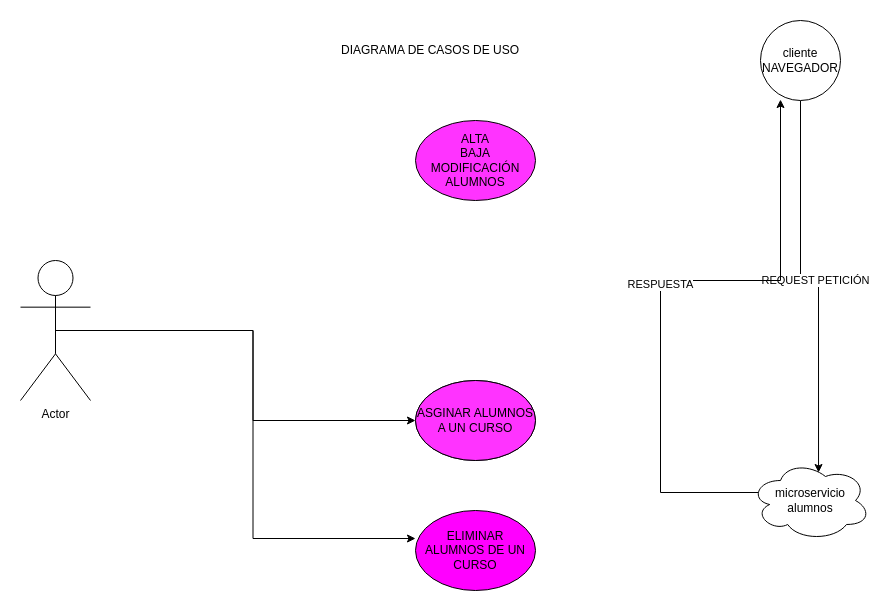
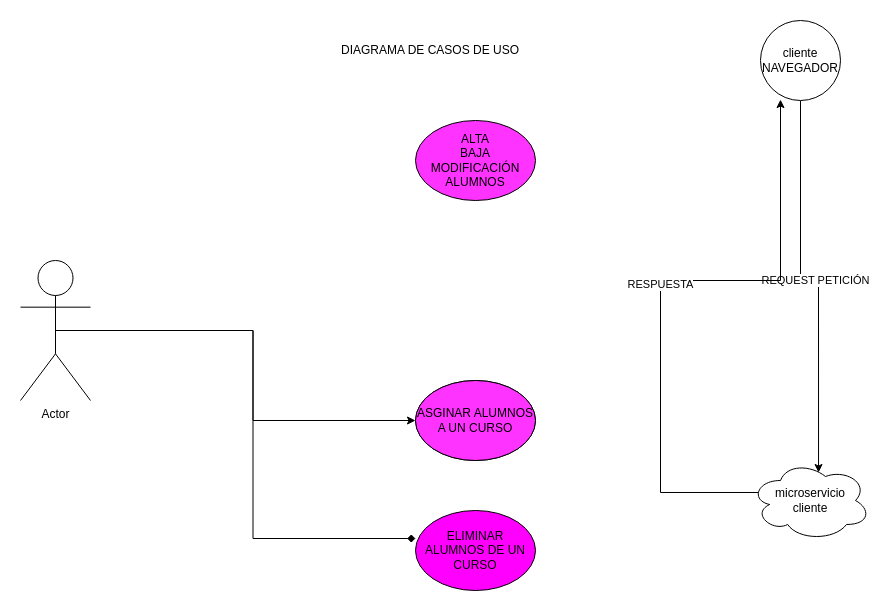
(811, 501) -> (811, 501)
(407, 539) -> (407, 539)
